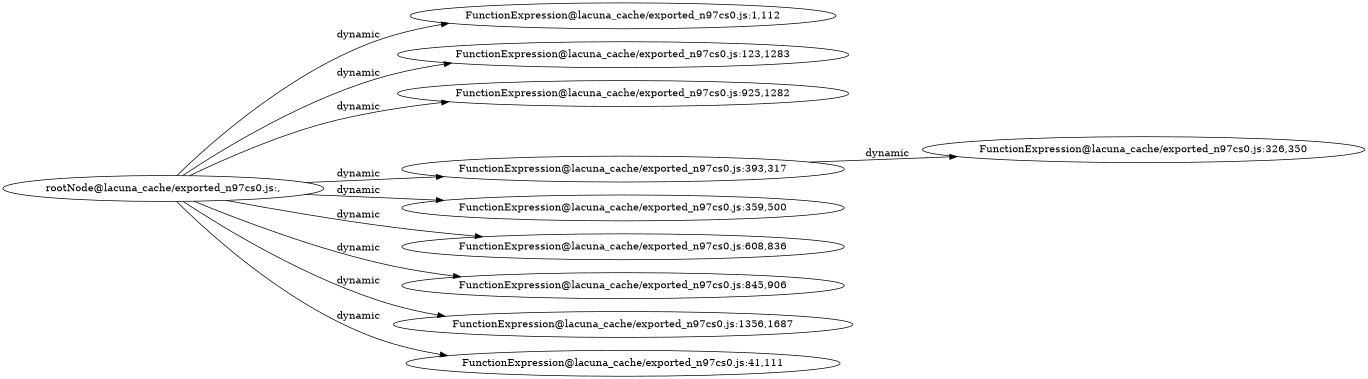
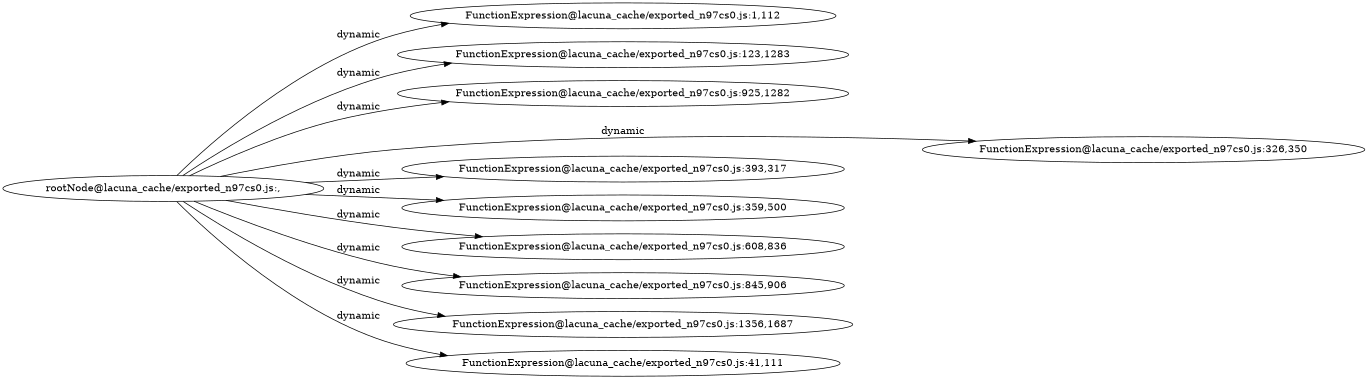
(880, 159) -> (593, 139)
